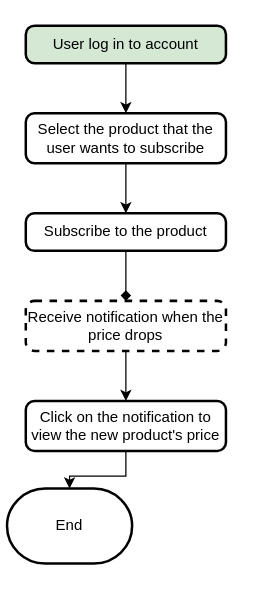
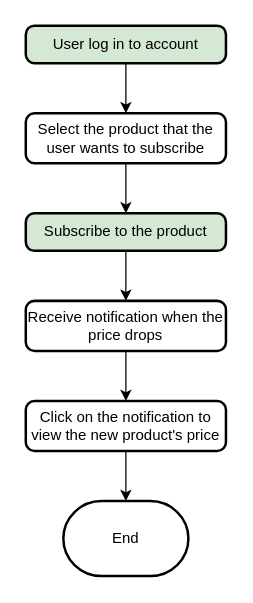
(126, 232) -> (126, 232)
(126, 290) -> (126, 291)
(126, 326) -> (126, 326)
(69, 526) -> (126, 538)
